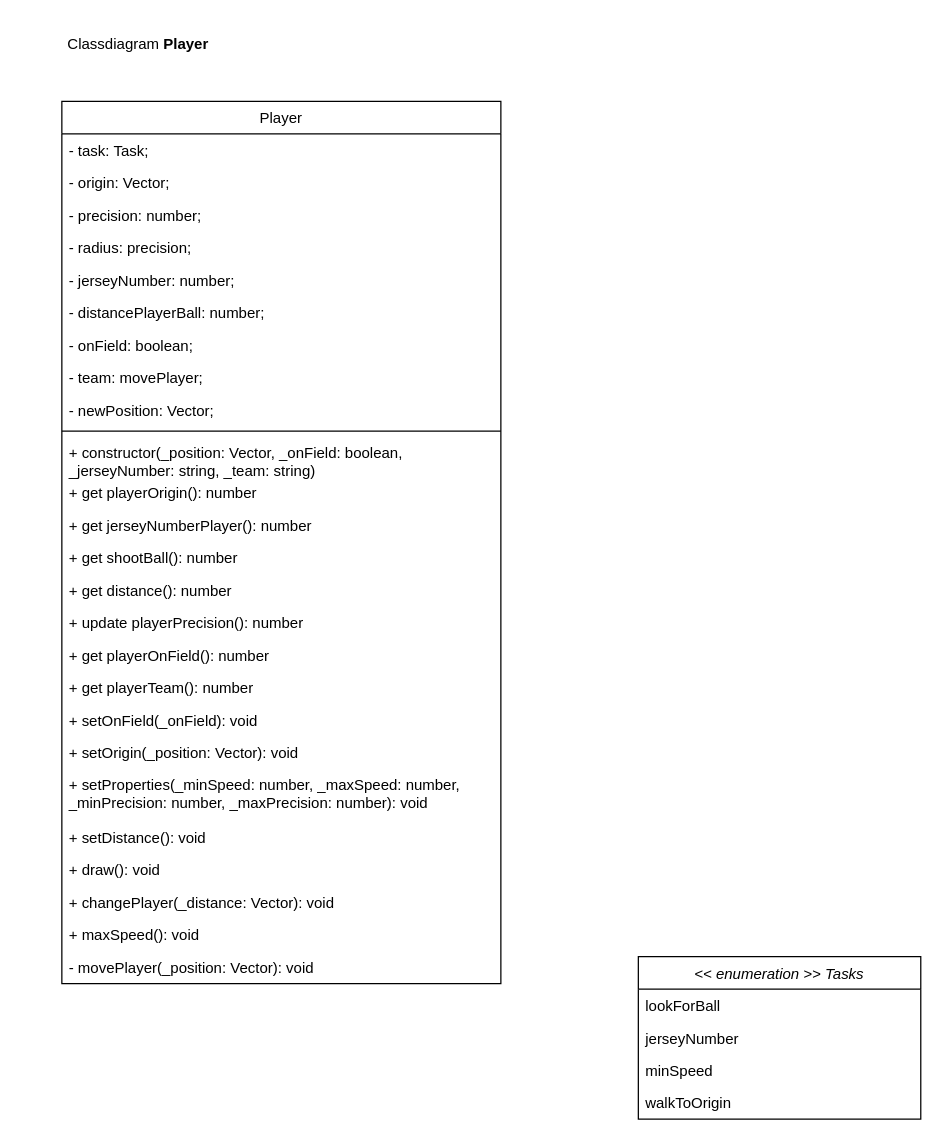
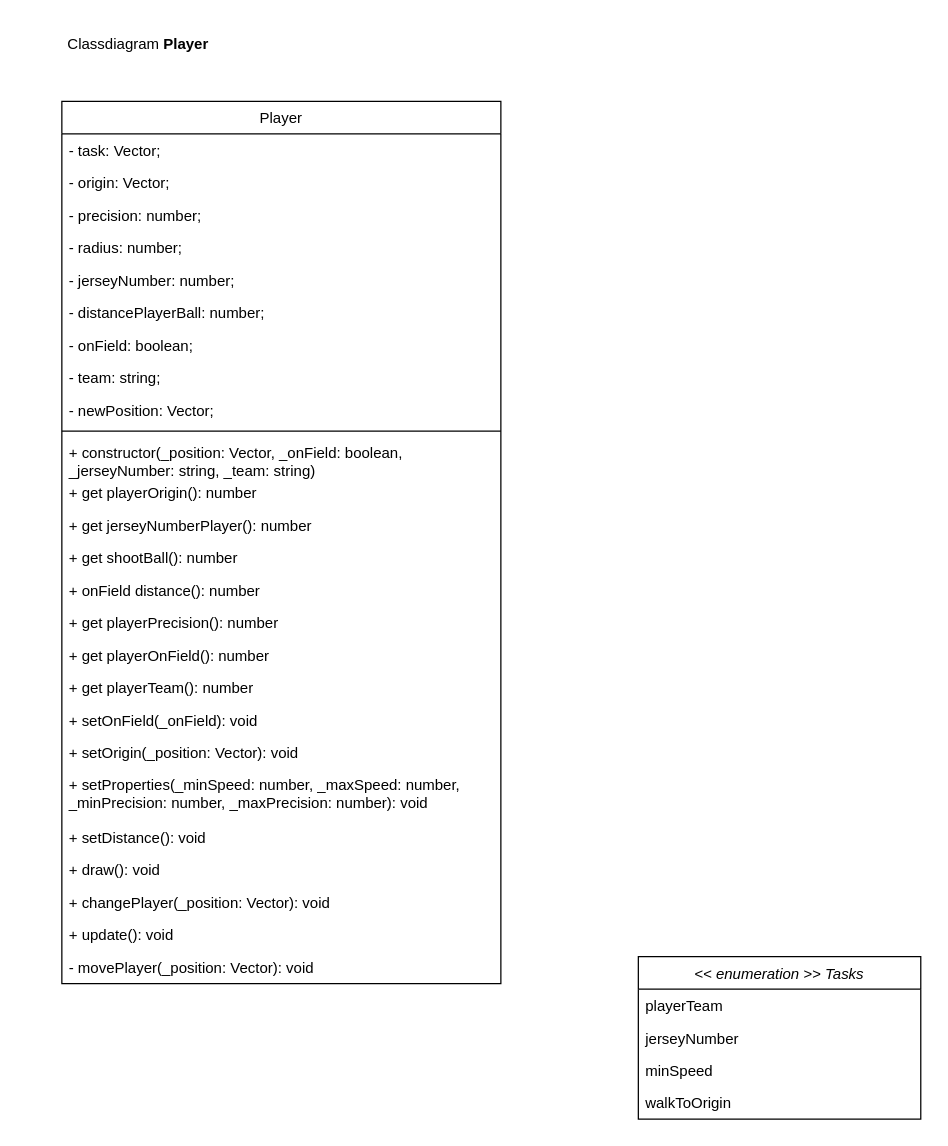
(115, 151) -> (124, 151)
(139, 248) -> (130, 248)
(138, 378) -> (122, 378)
(159, 591) -> (172, 591)
(198, 623) -> (185, 623)
(217, 903) -> (215, 903)
(136, 936) -> (128, 936)
(685, 1006) -> (685, 1006)
